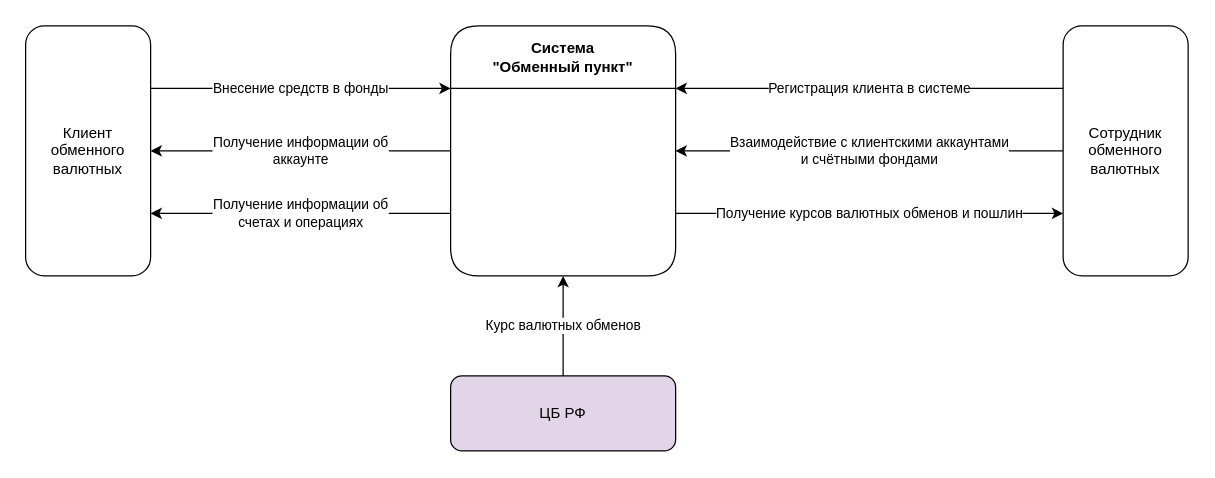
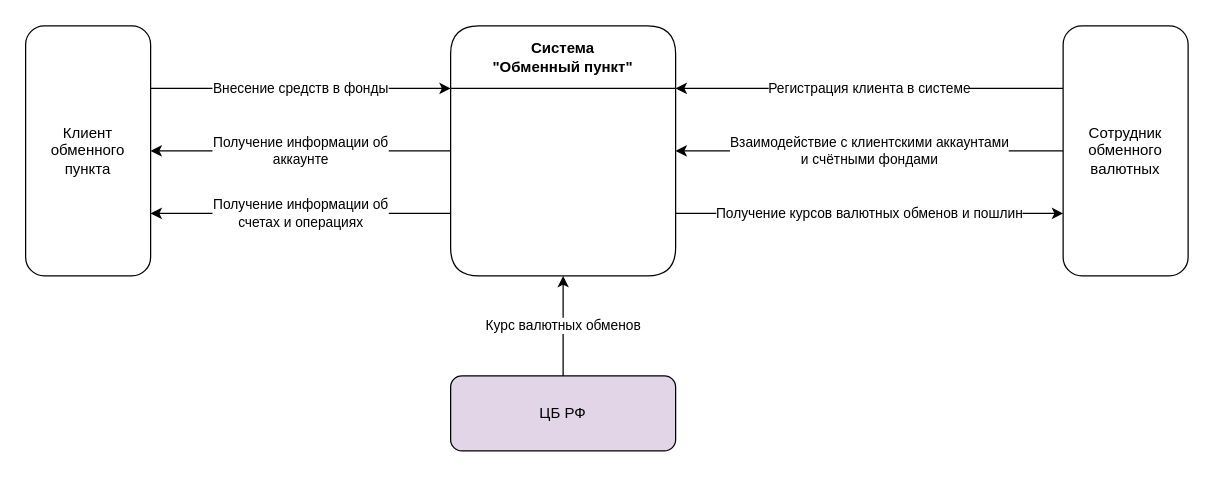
(88, 151) -> (88, 151)
